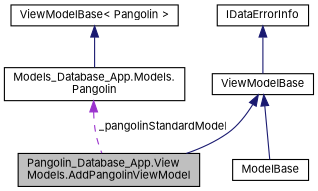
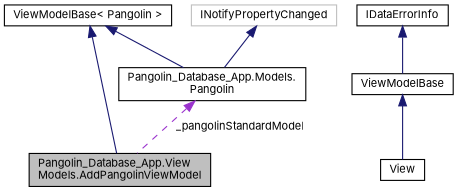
none -> (264, 15)
(95, 84) -> (212, 84)
(224, 135) -> (104, 95)
(271, 170) -> (403, 170)
